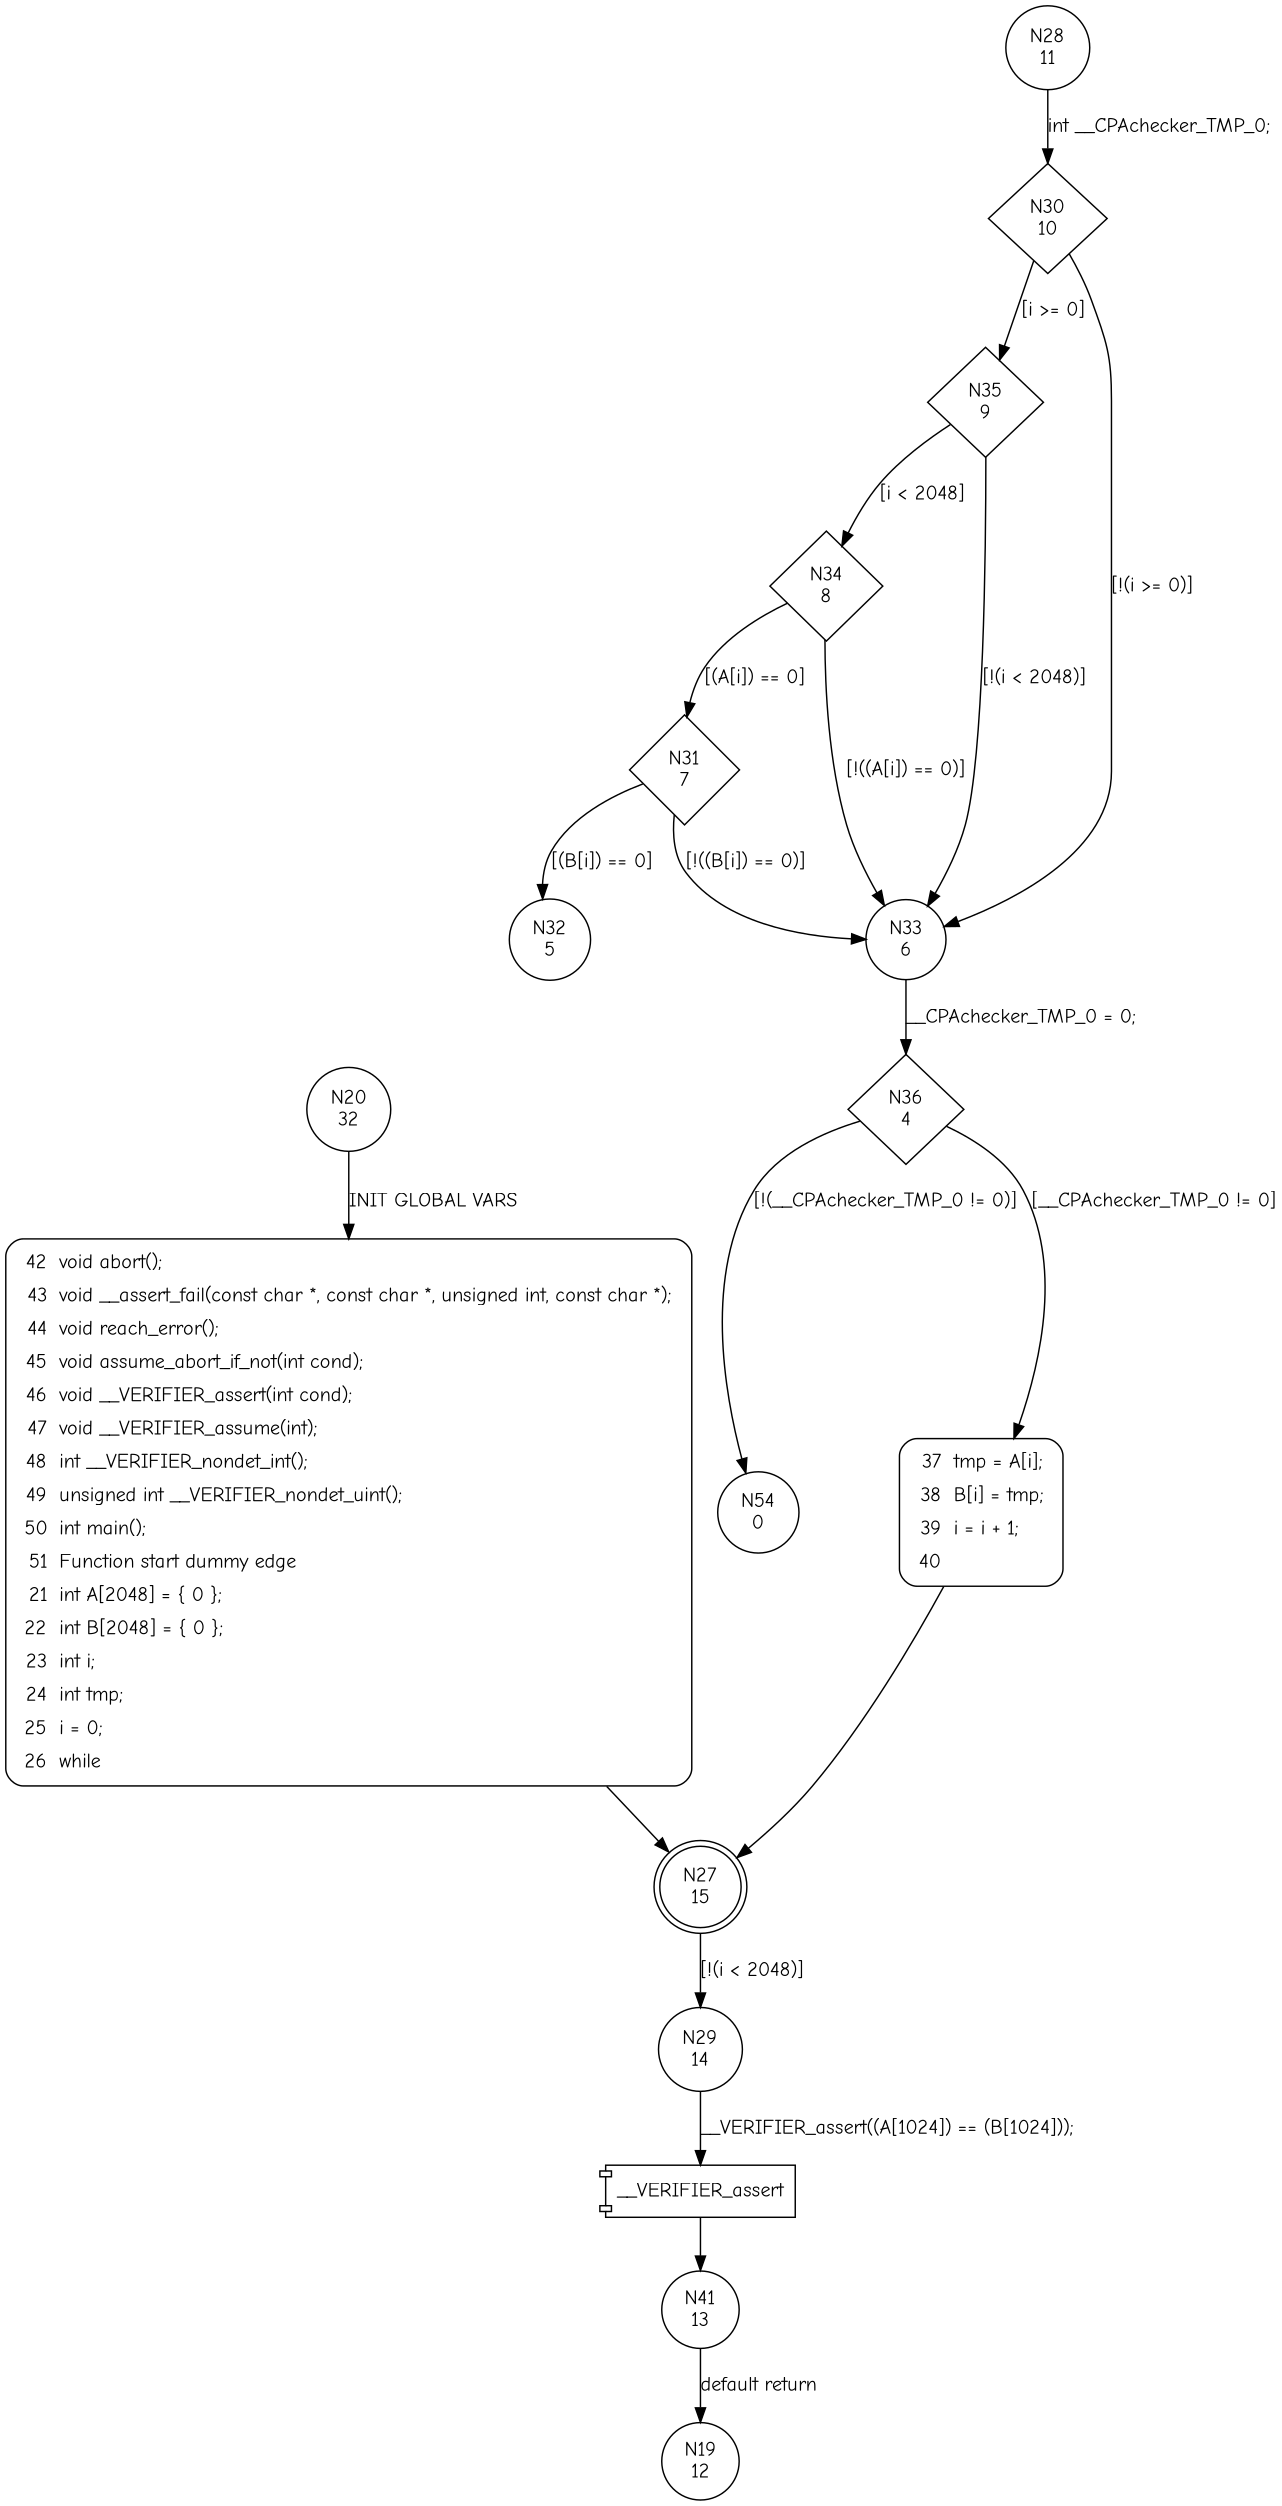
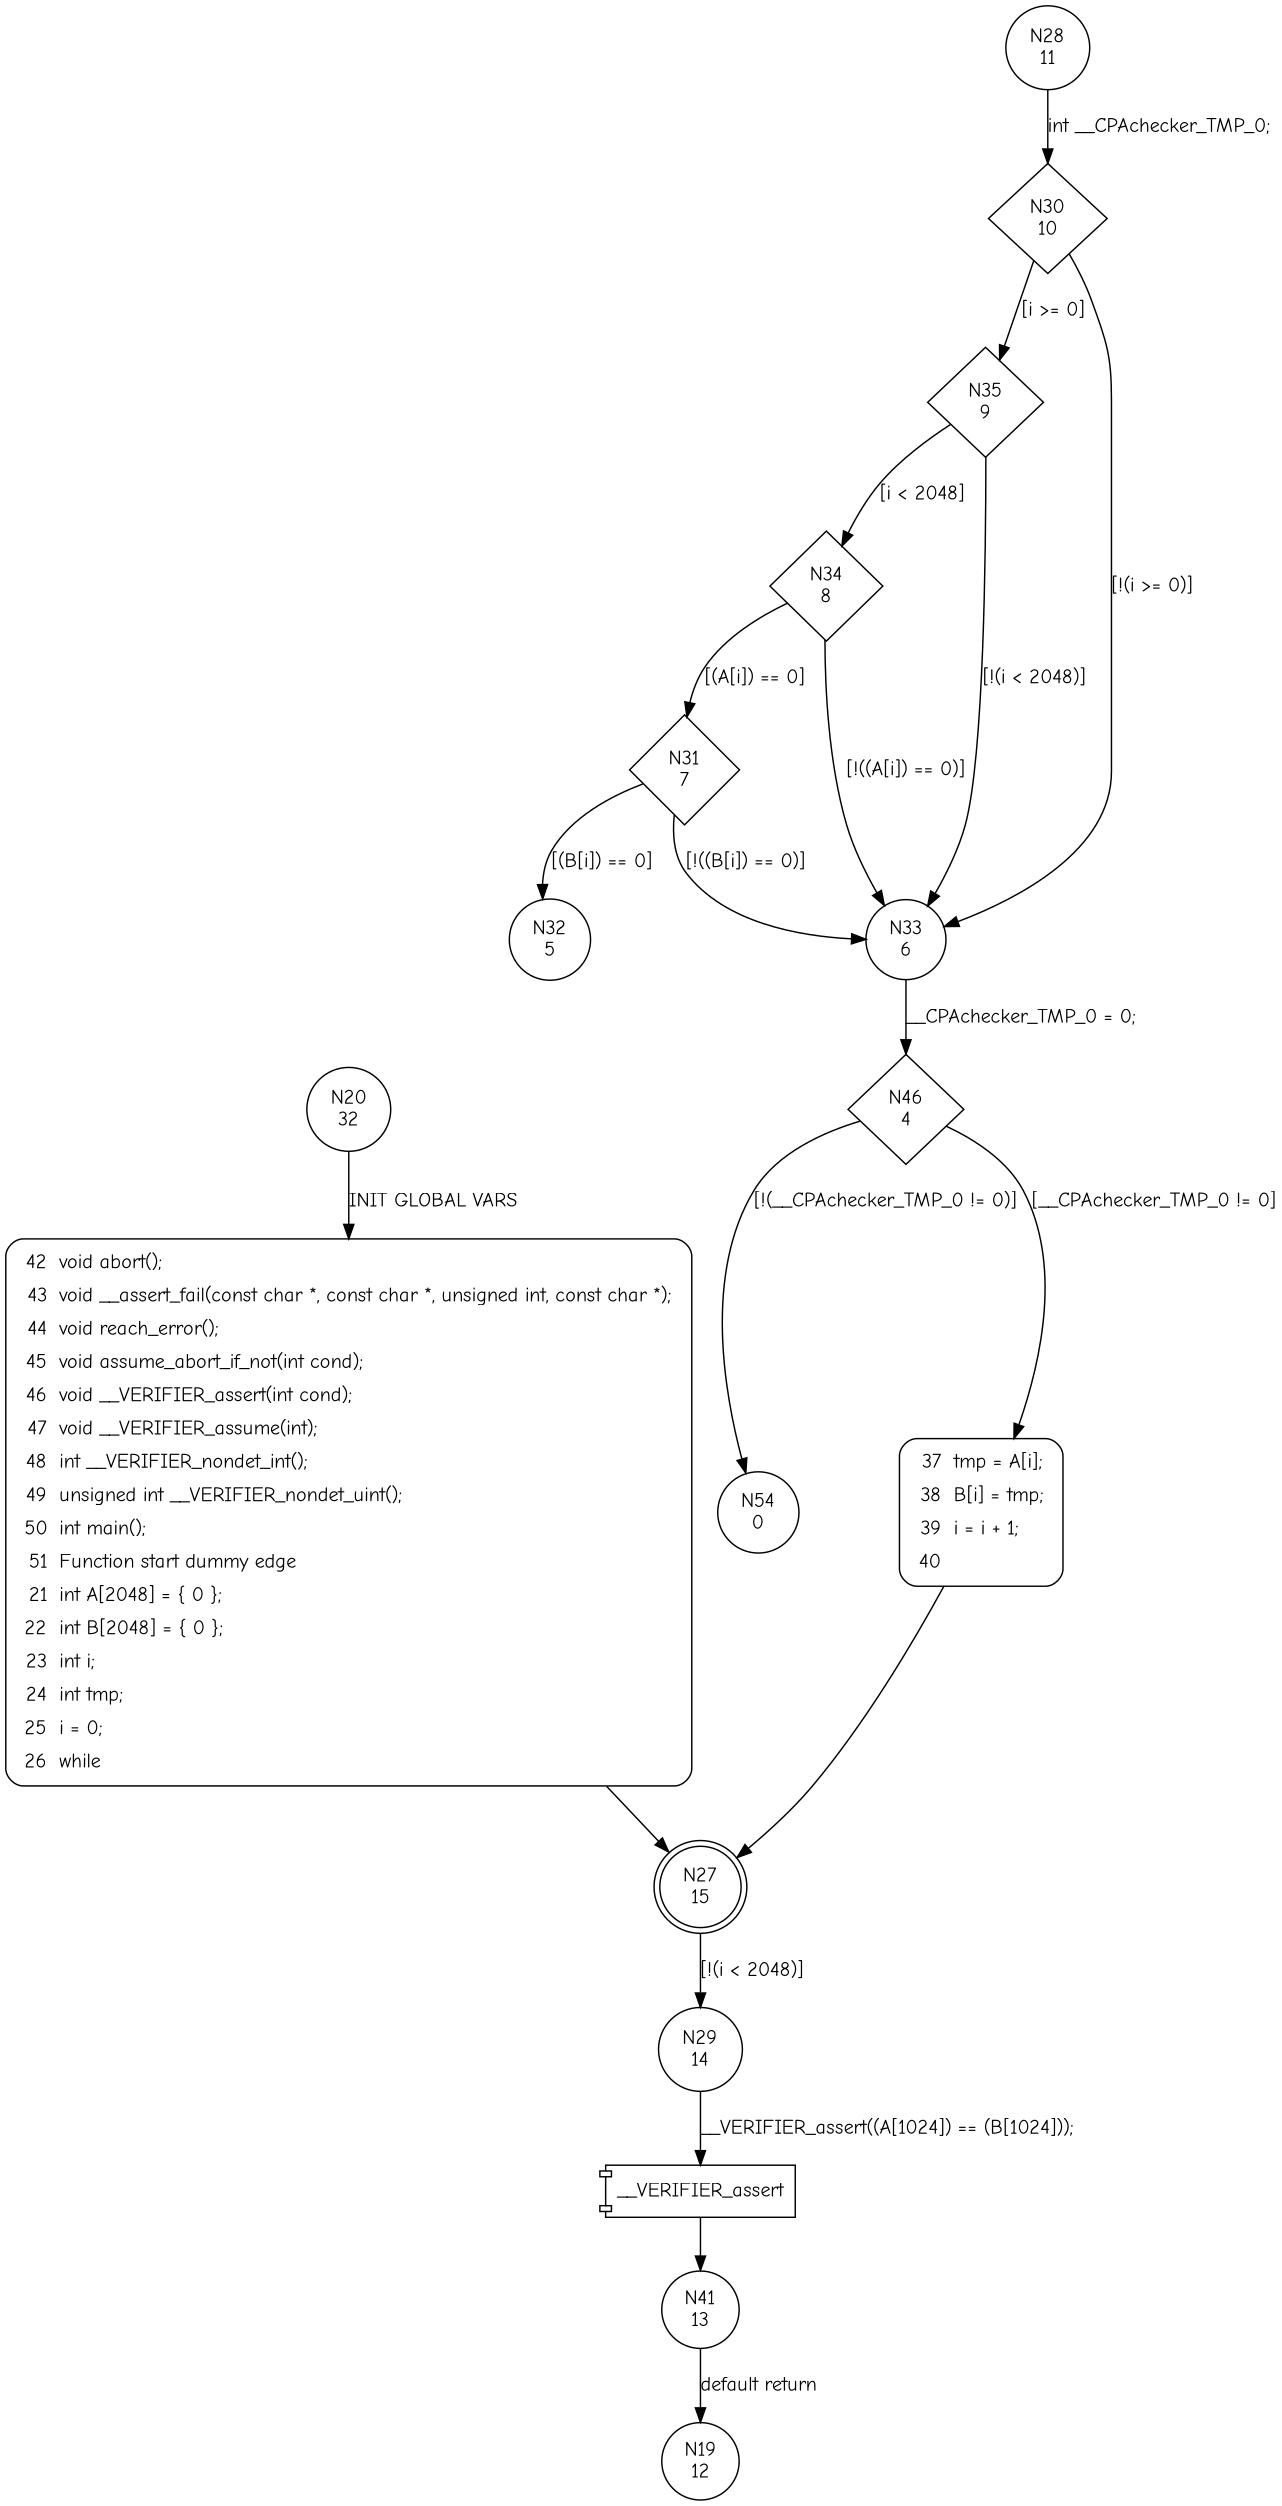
(906, 1109) -> (906, 1109)
